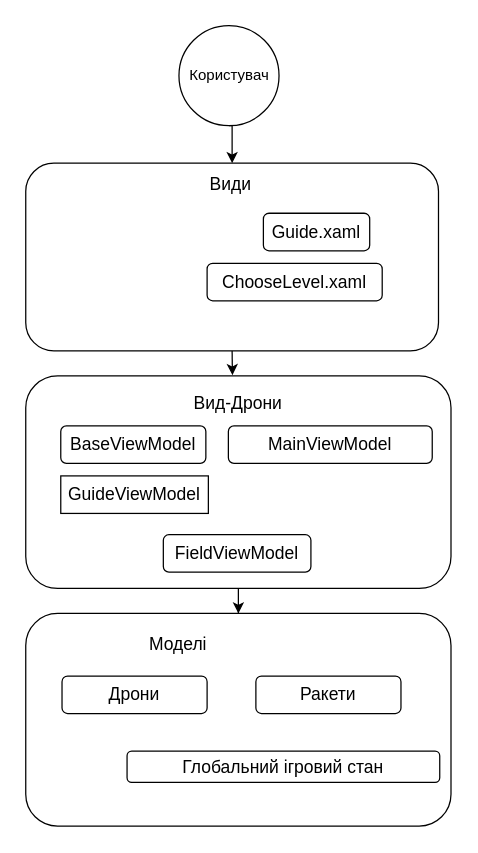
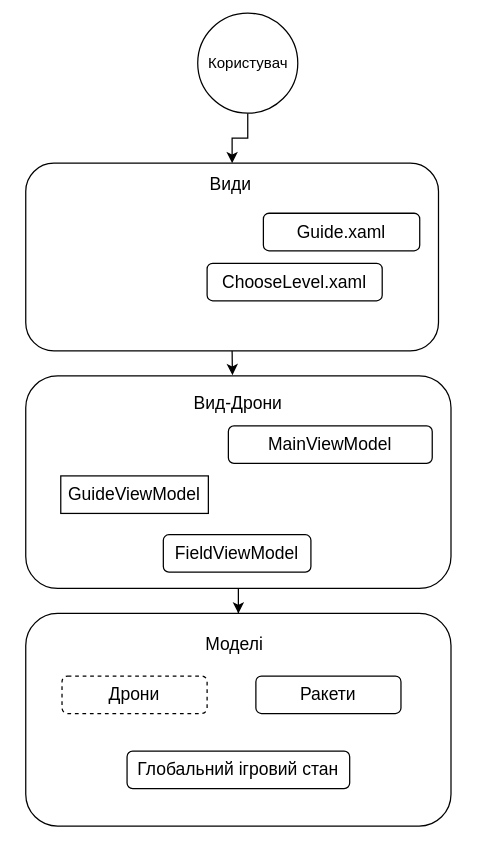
(229, 76) -> (248, 63)
(316, 232) -> (341, 232)
(133, 444) -> none
(177, 644) -> (233, 644)
(134, 694) -> (134, 694)
(283, 766) -> (238, 769)
